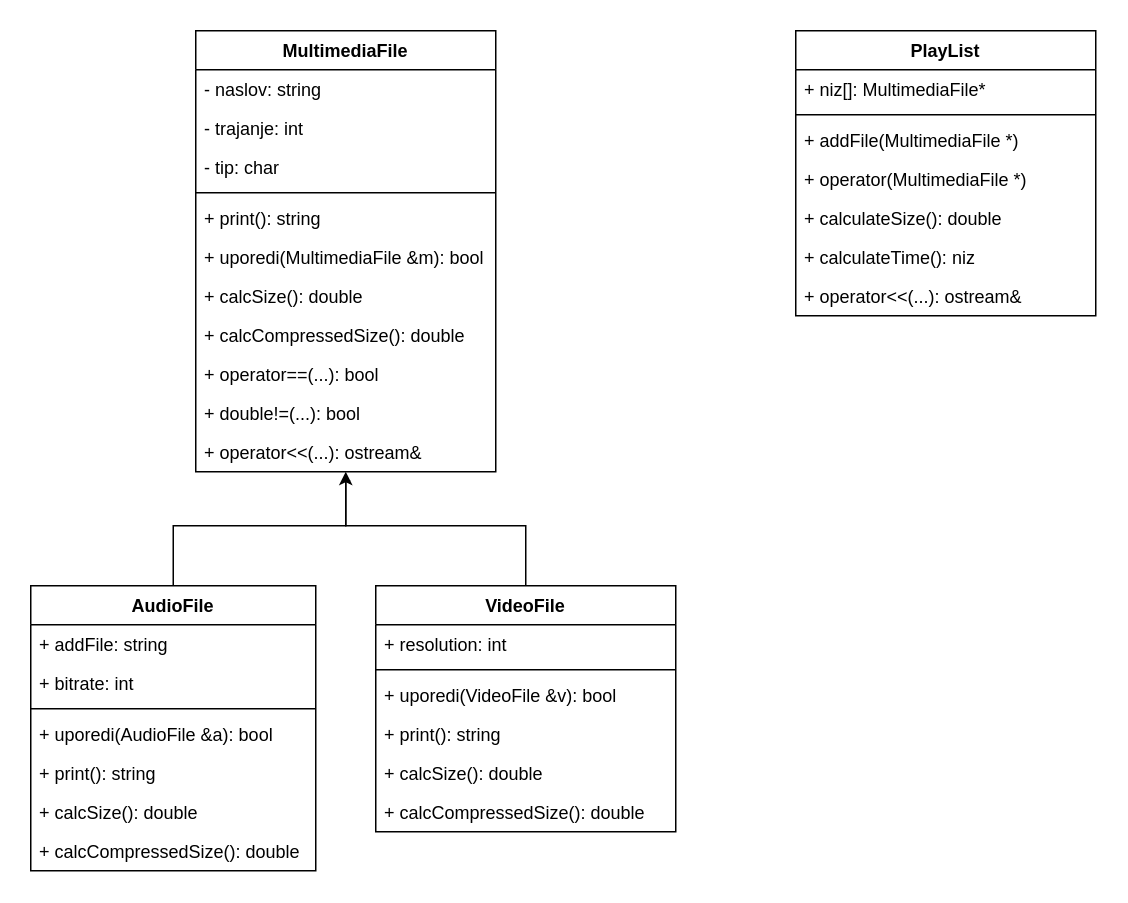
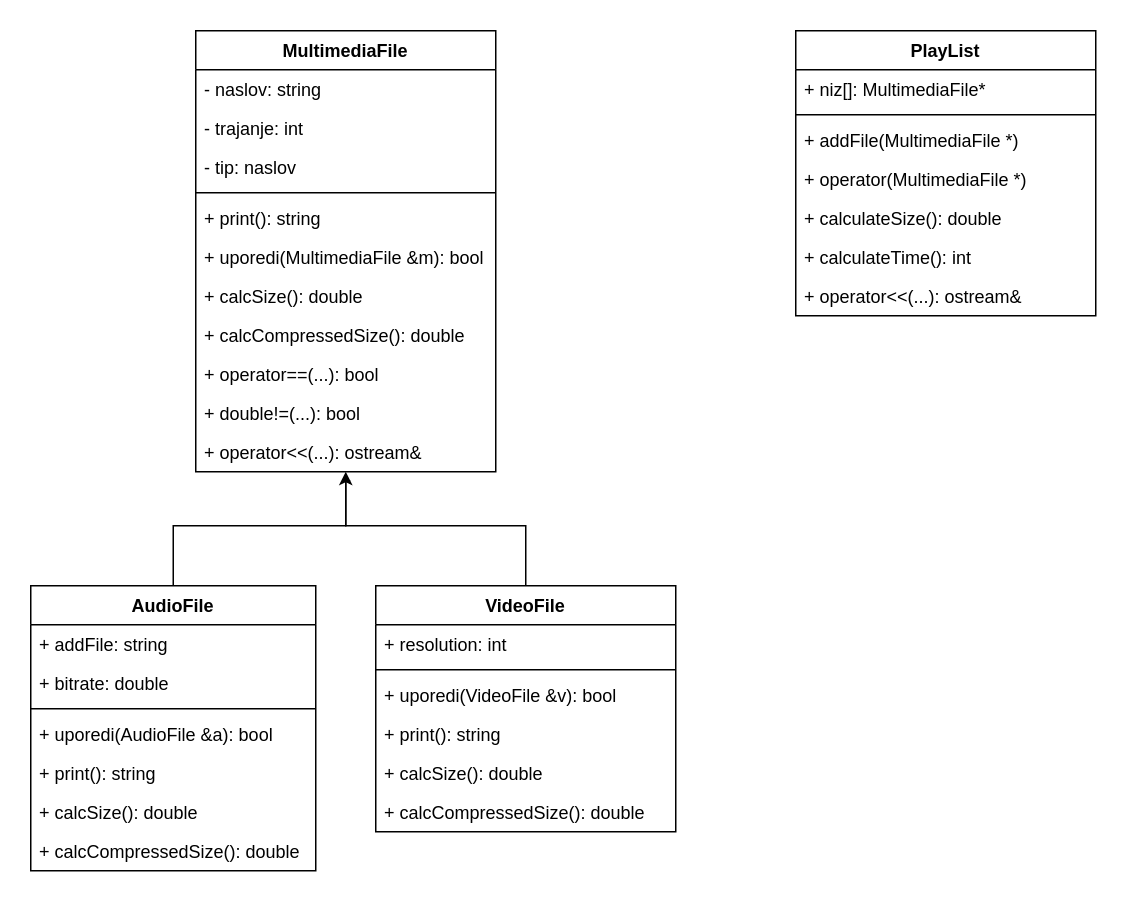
(250, 168) -> (258, 168)
(899, 258) -> (899, 258)
(98, 684) -> (113, 684)
